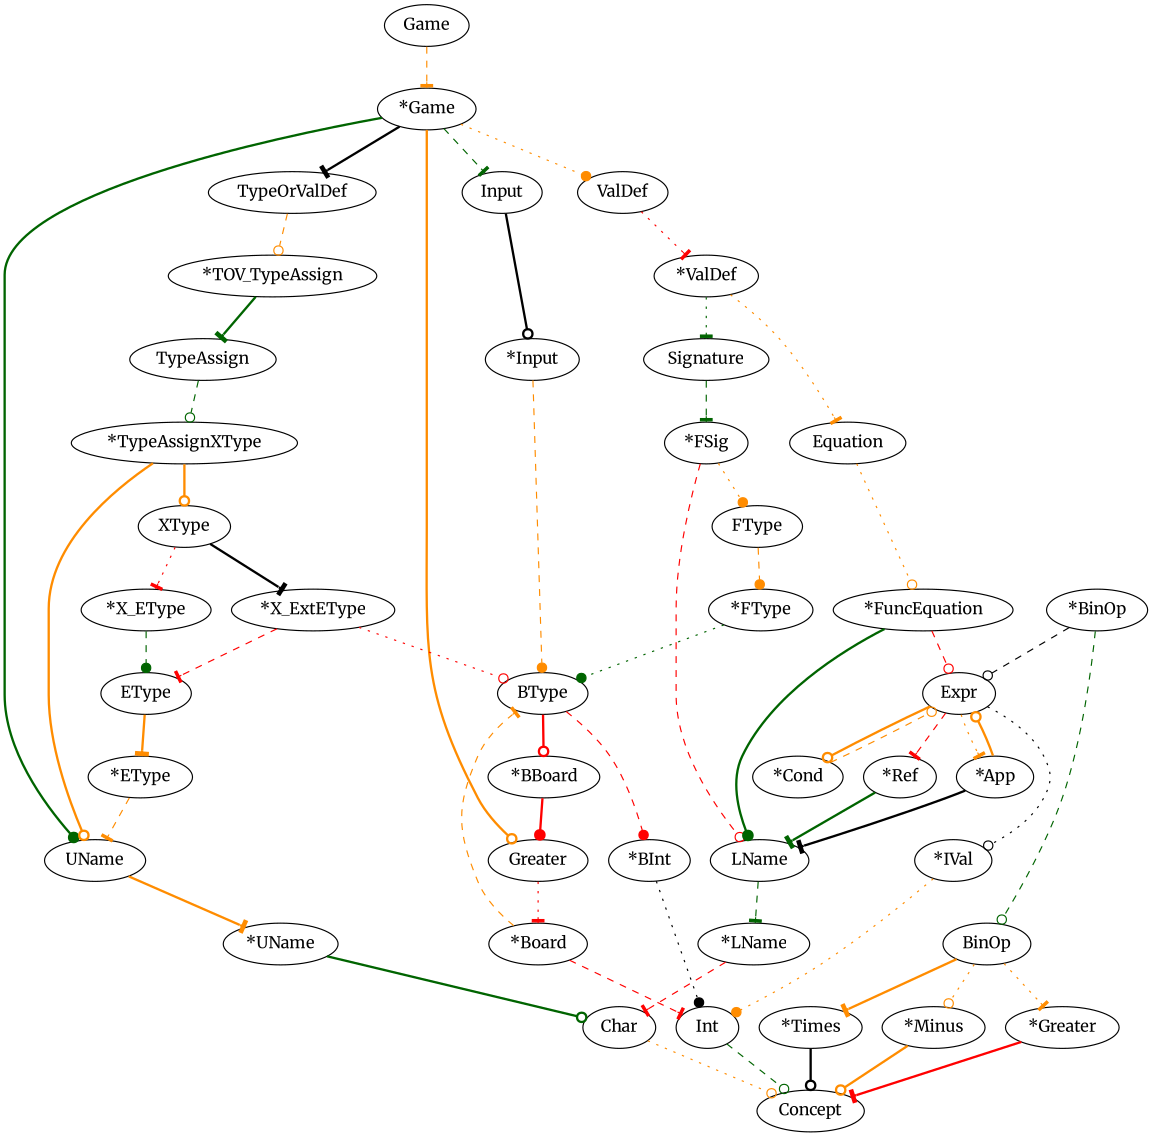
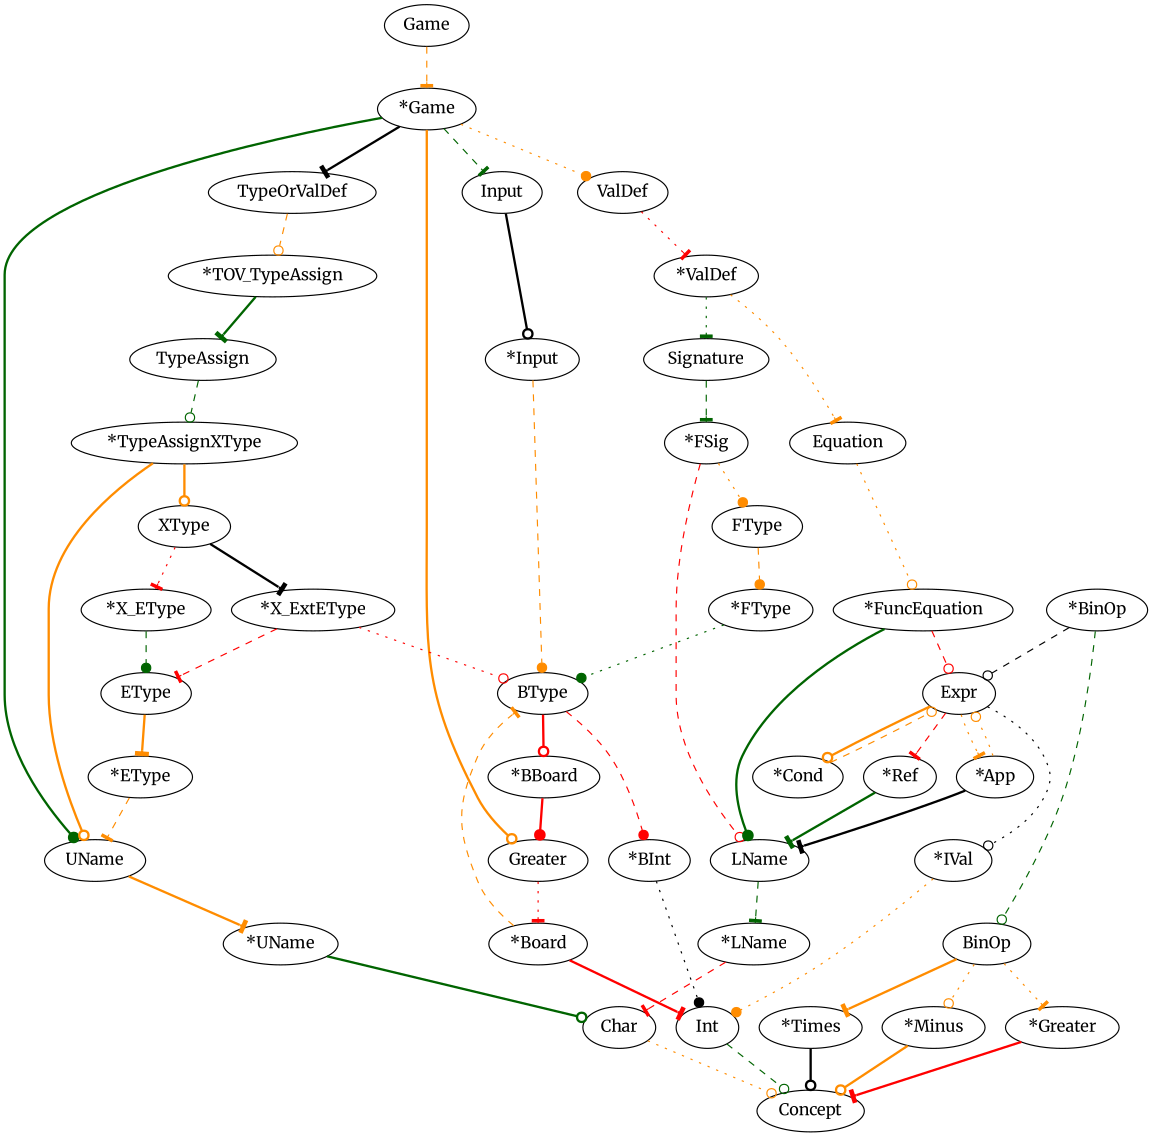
(986, 738) -> (986, 738)
(623, 986) -> (623, 986)
